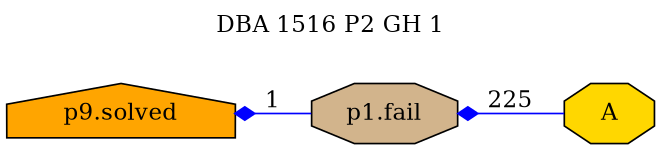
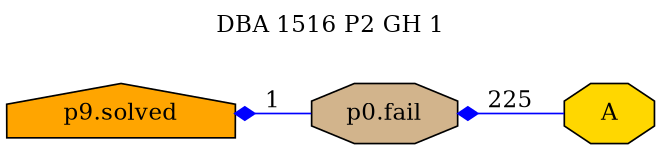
(385, 114) -> (385, 114)
